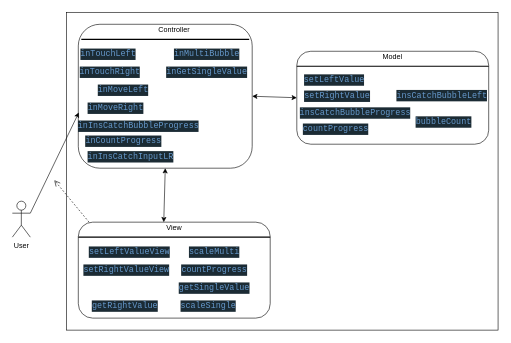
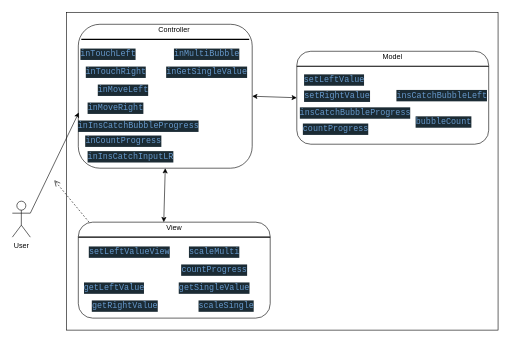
(110, 72) -> (116, 72)
(126, 270) -> none
none -> (114, 288)
(209, 306) -> (227, 306)
